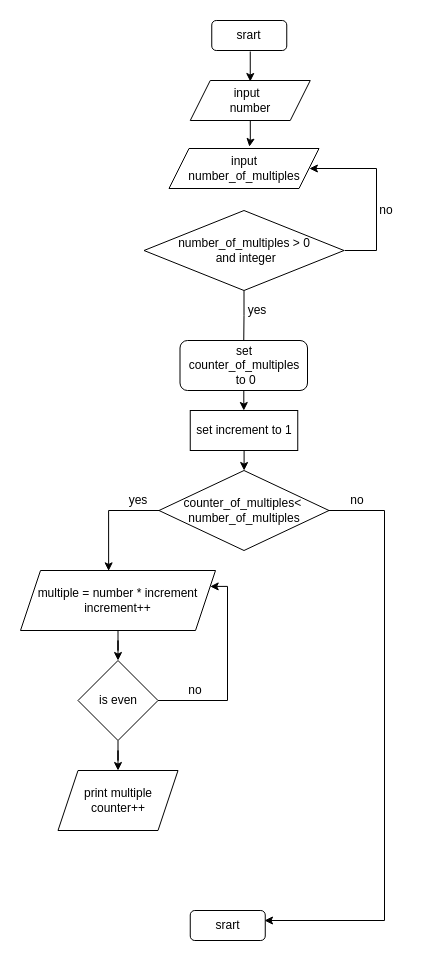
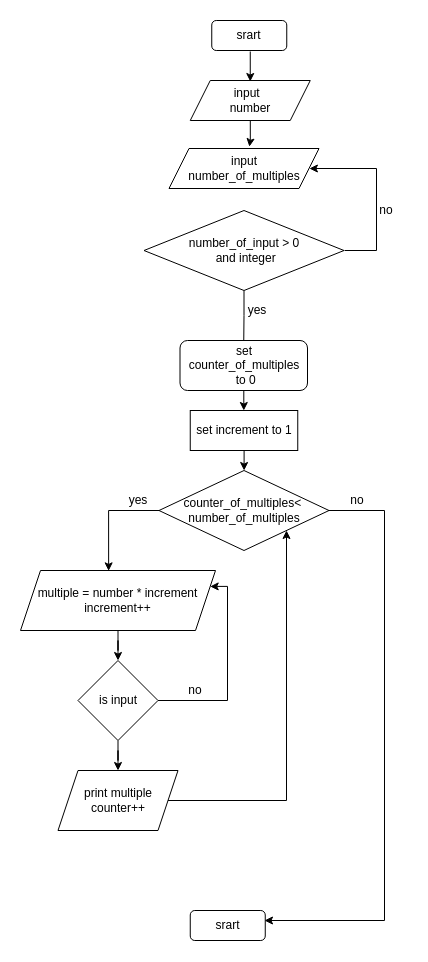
(245, 251) -> (245, 251)
(119, 701) -> (119, 701)
none -> (287, 728)
